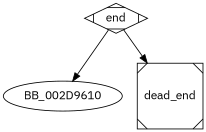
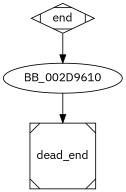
(133, 43) -> (63, 104)
